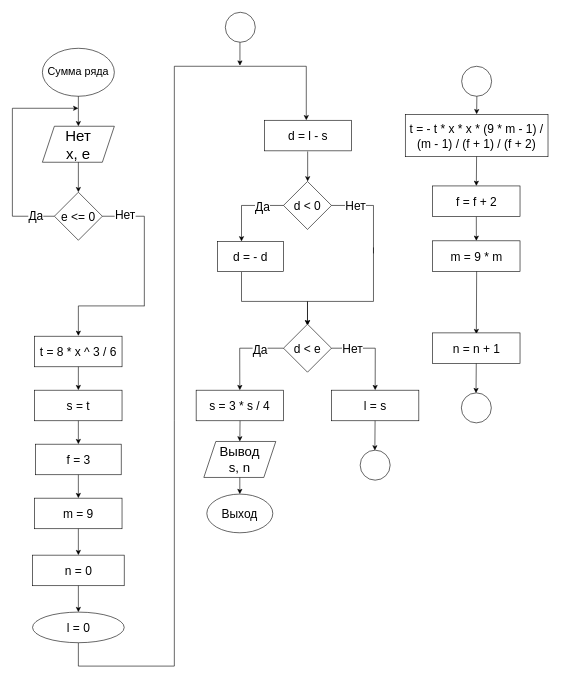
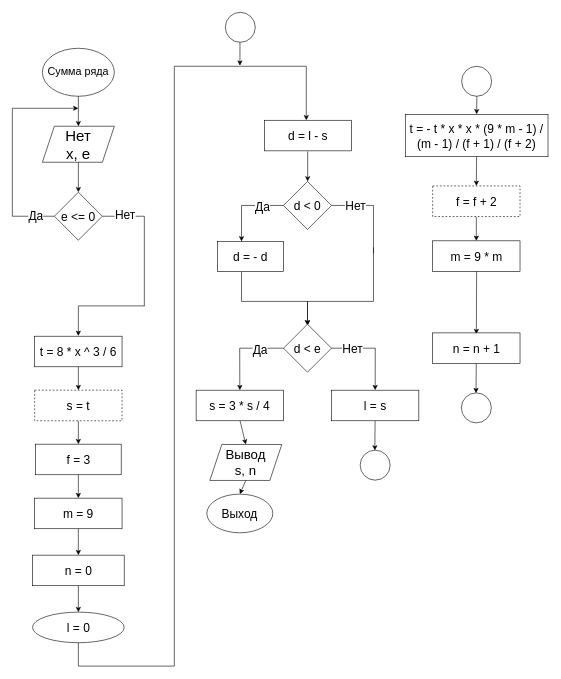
(476, 201) -> (476, 201)
(78, 406) -> (78, 406)
(240, 460) -> (246, 463)
